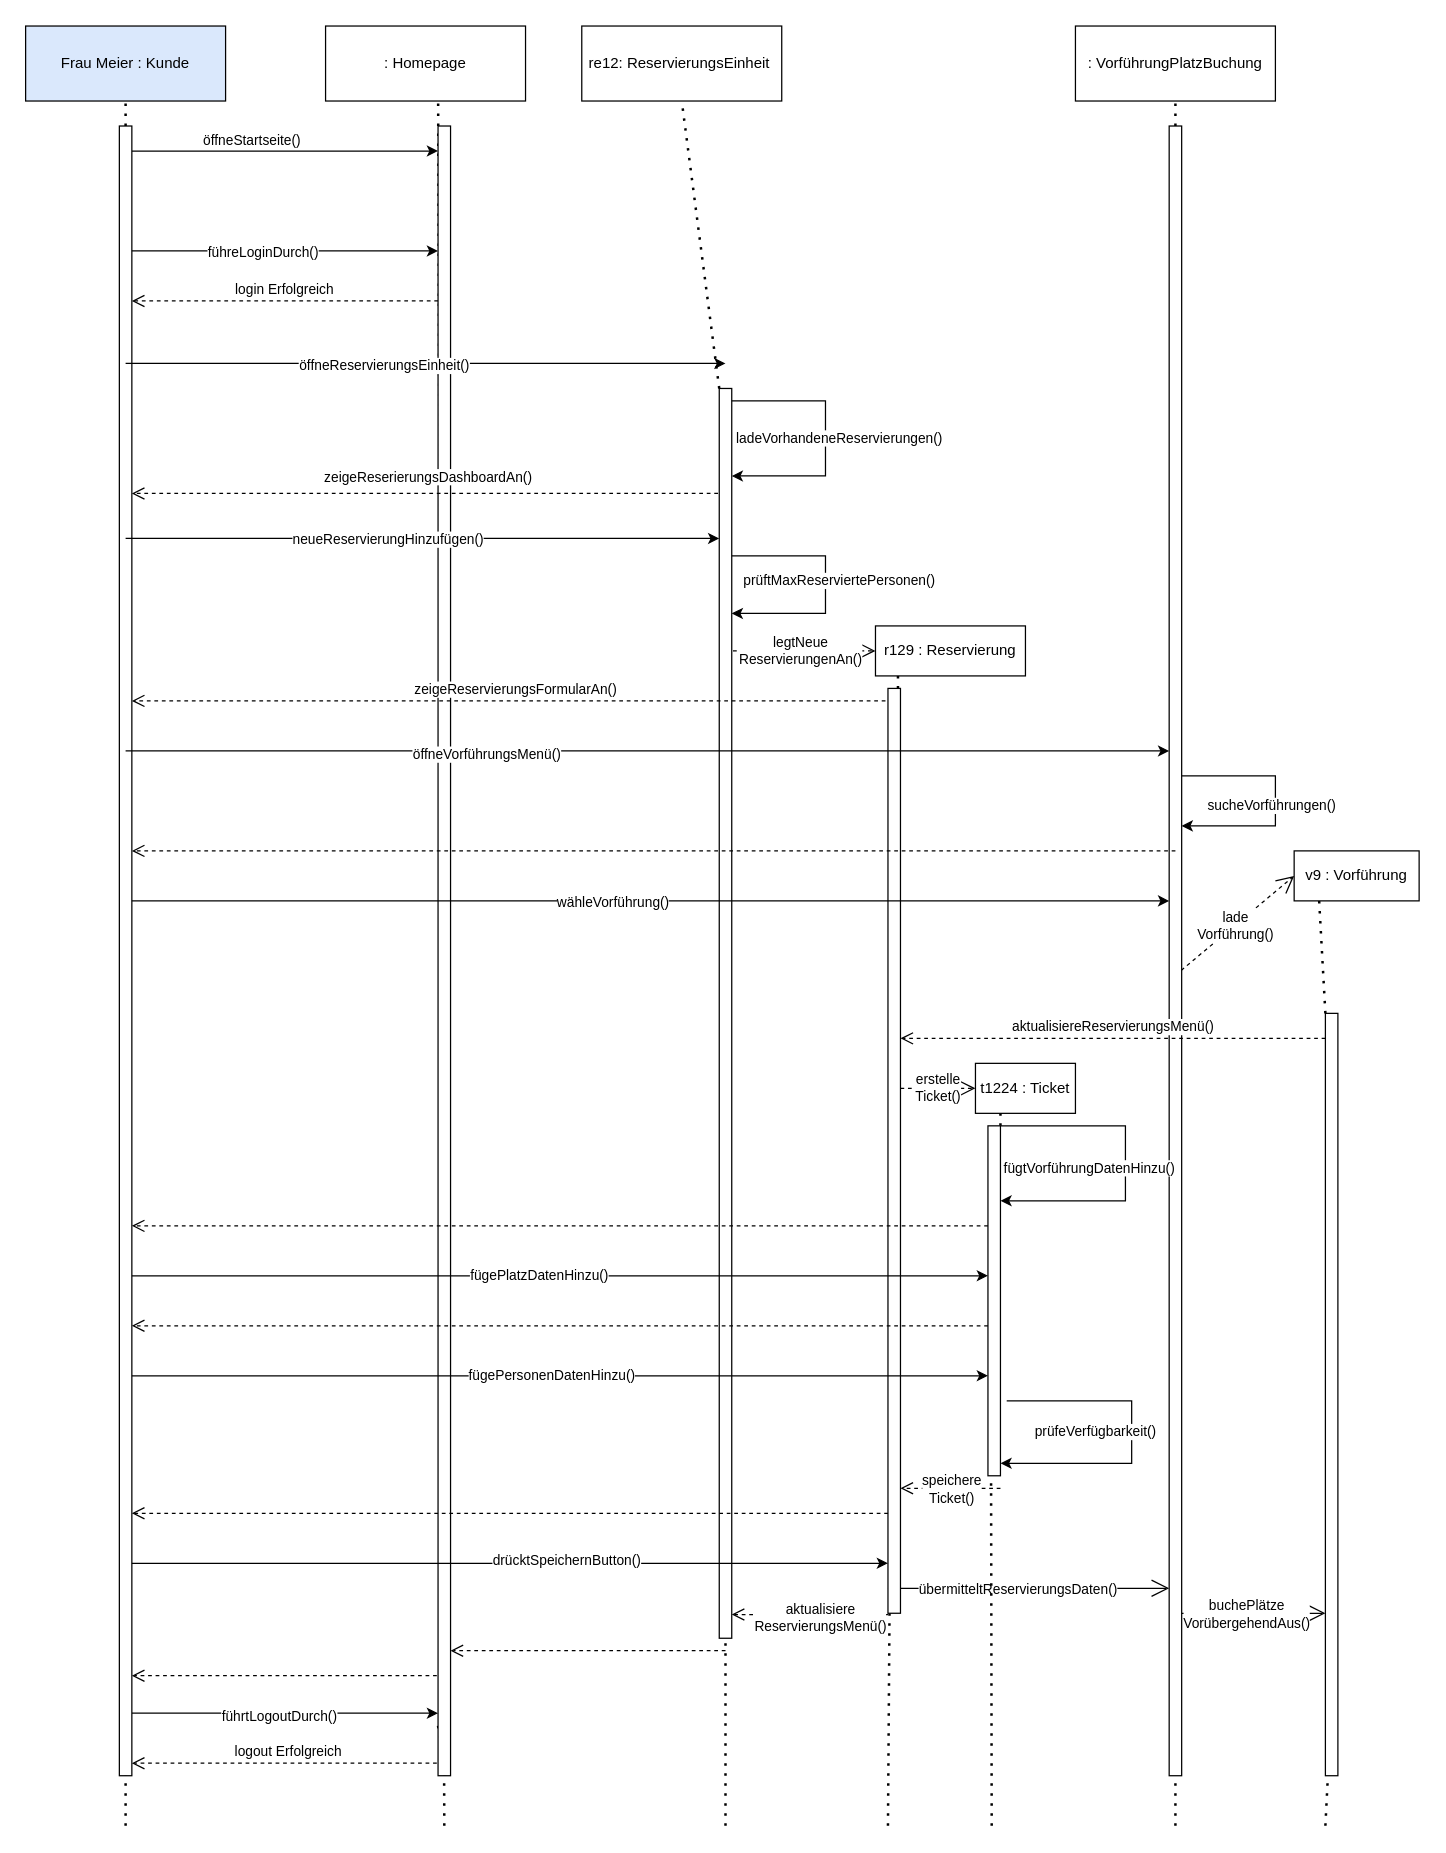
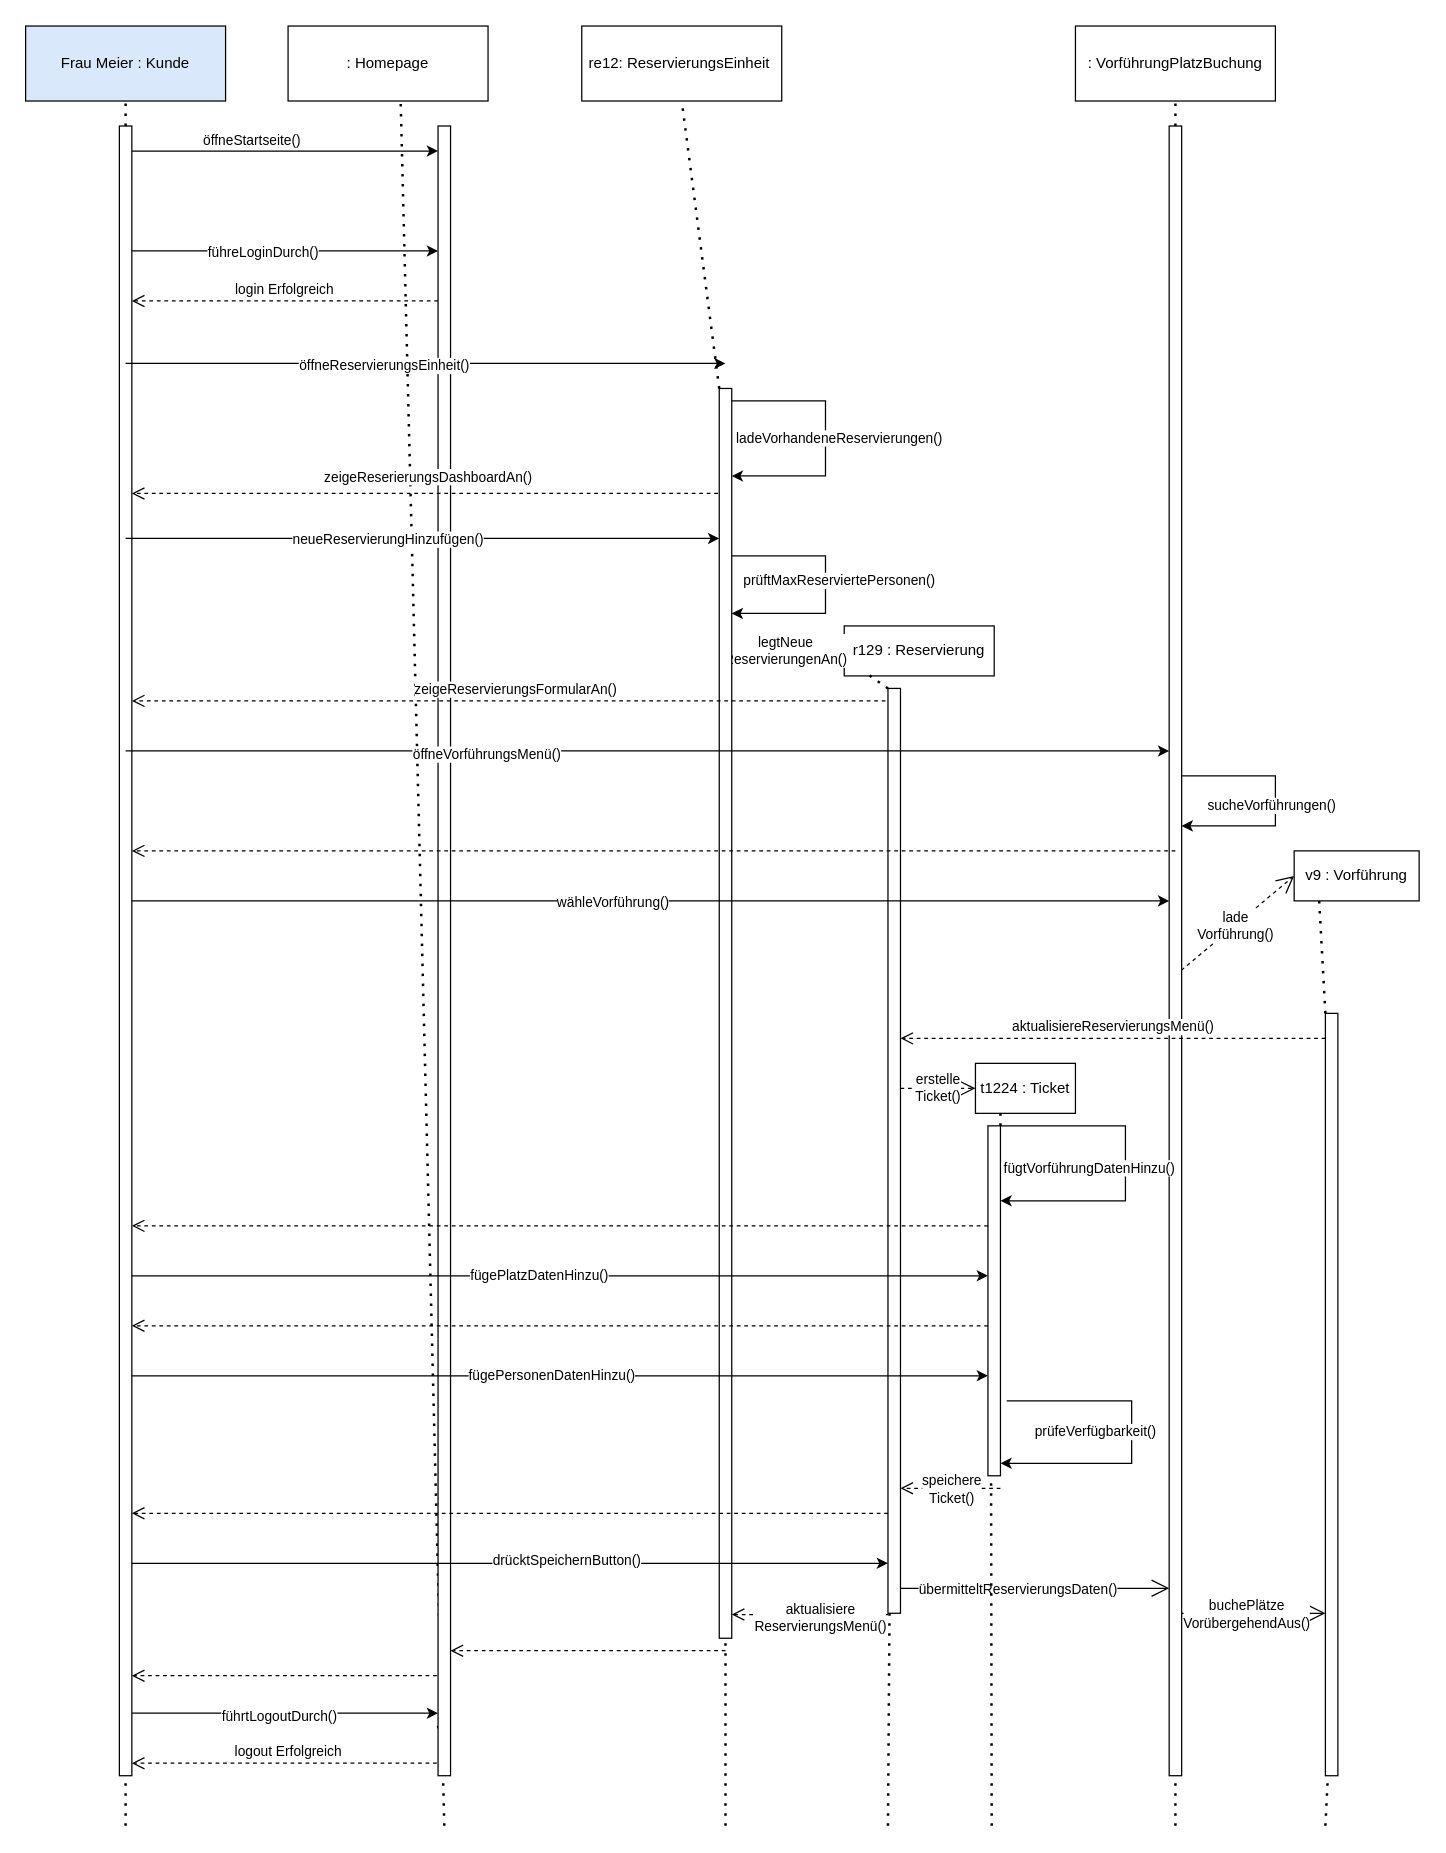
(426, 63) -> (388, 63)
(951, 651) -> (919, 651)
